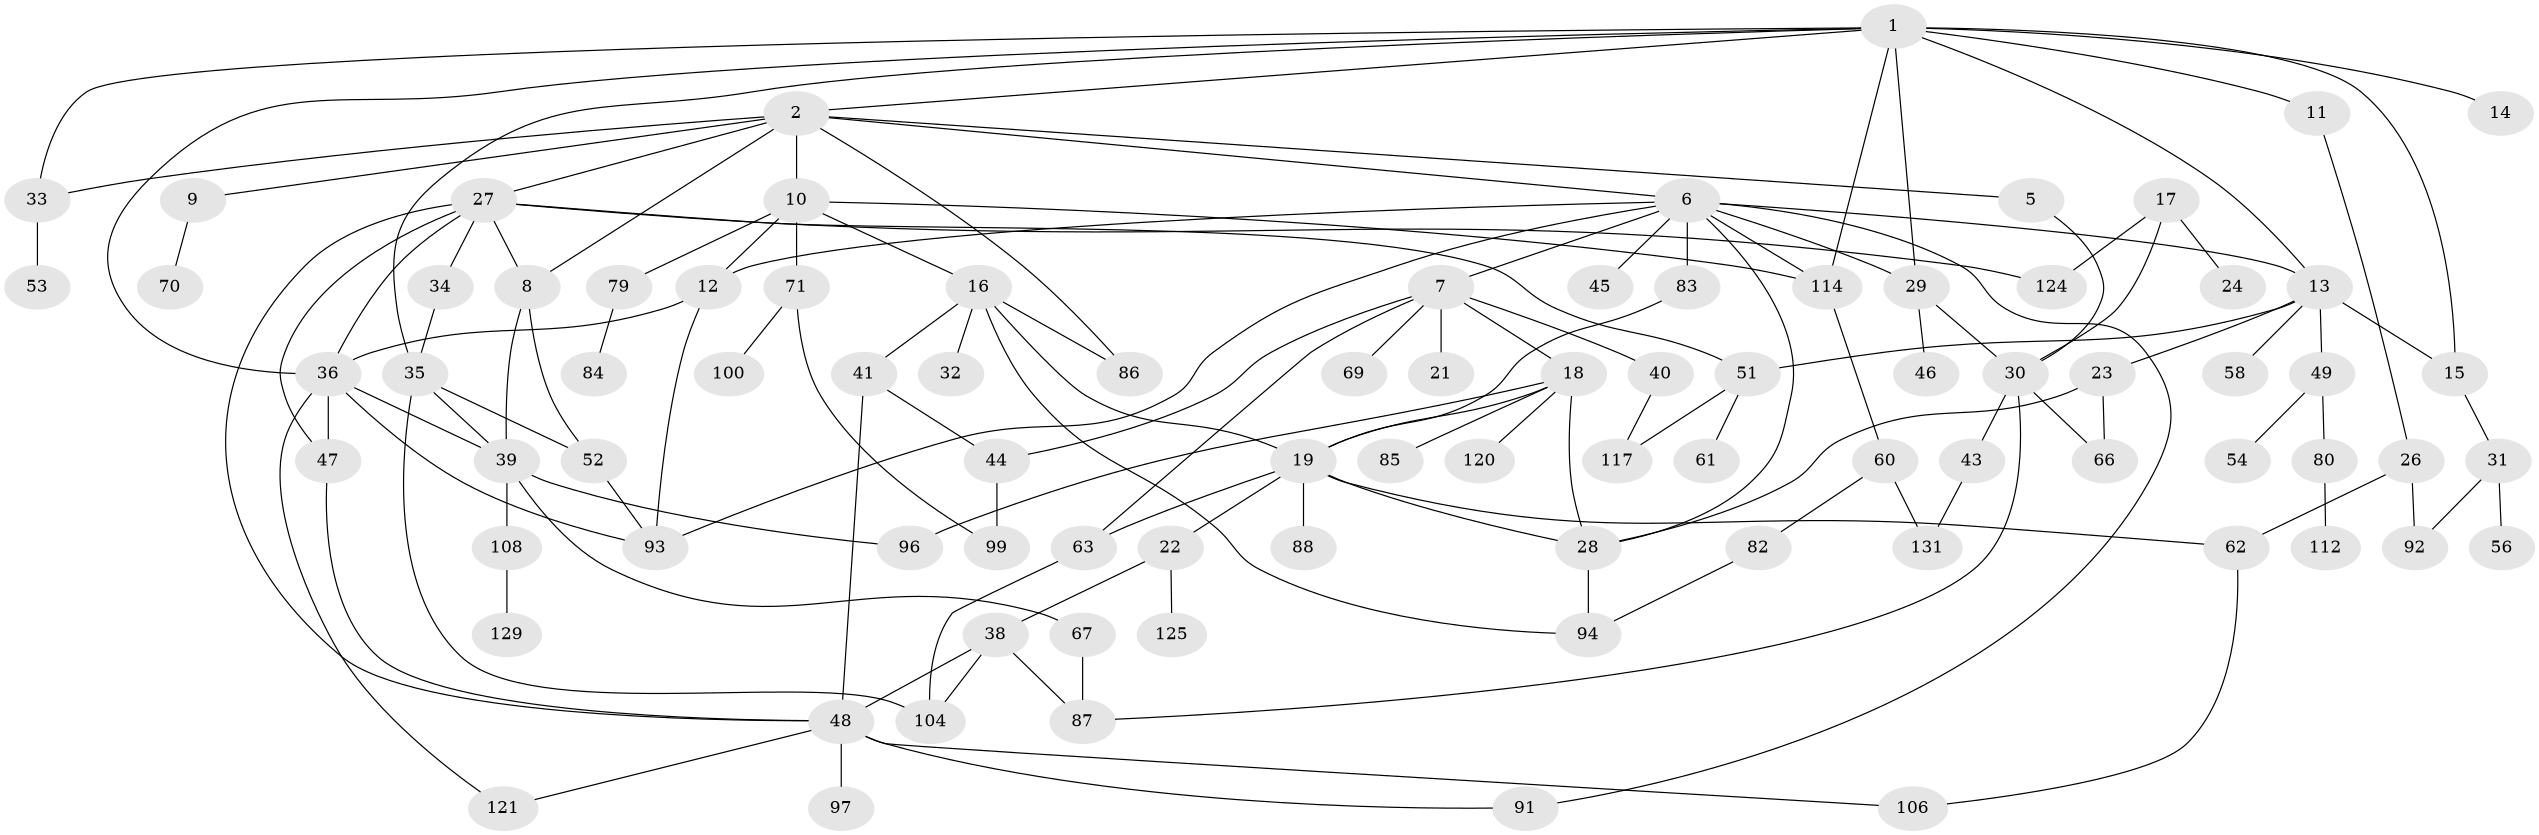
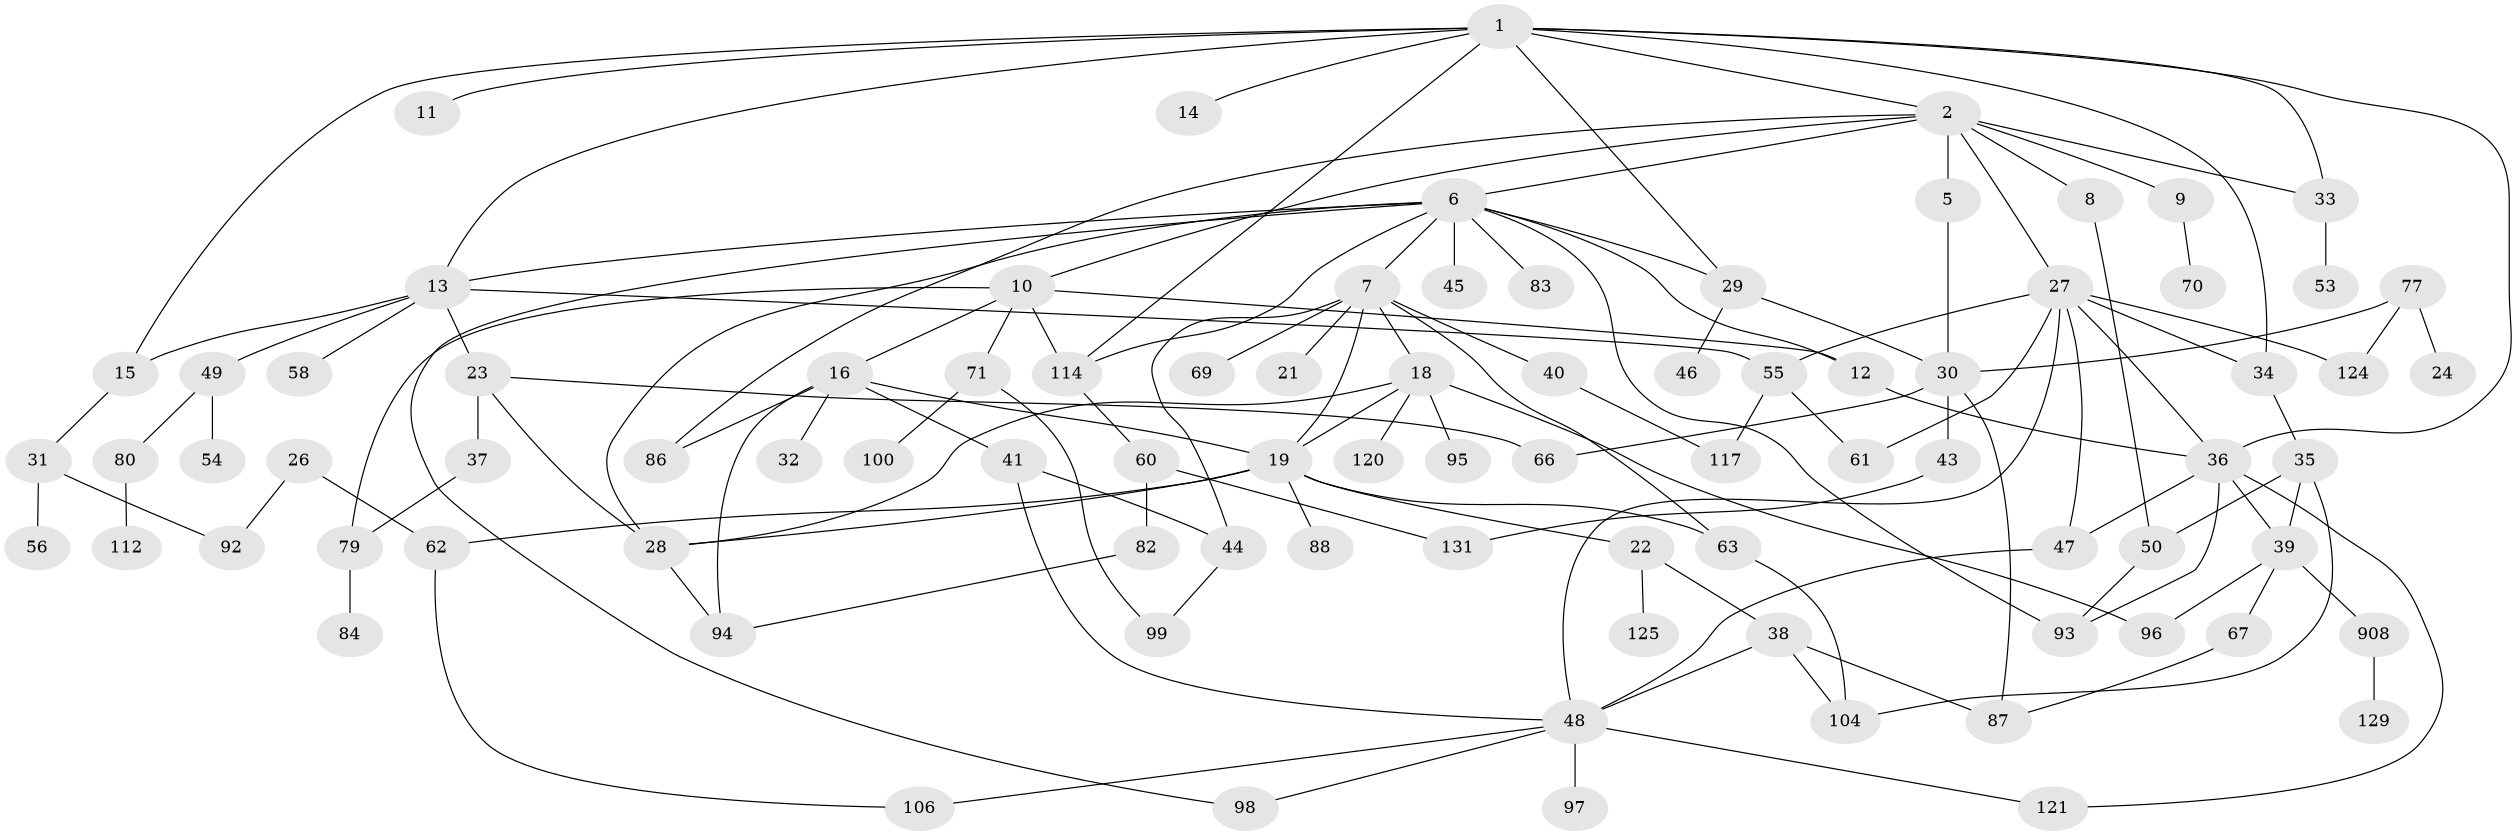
(1046, 64) -> (1979, 82)
(2166, 200) -> (2413, 287)
(506, 244) -> (1987, 399)
(2369, 286) -> none
(508, 373) -> none
(1748, 374) -> (1774, 374)
(1500, 383) -> (1340, 381)
(670, 415) -> none
none -> (478, 461)
(594, 461) -> (2152, 548)
(1390, 461) -> (1458, 461)
(507, 548) -> (2374, 635)
(1526, 809) -> (1246, 809)
